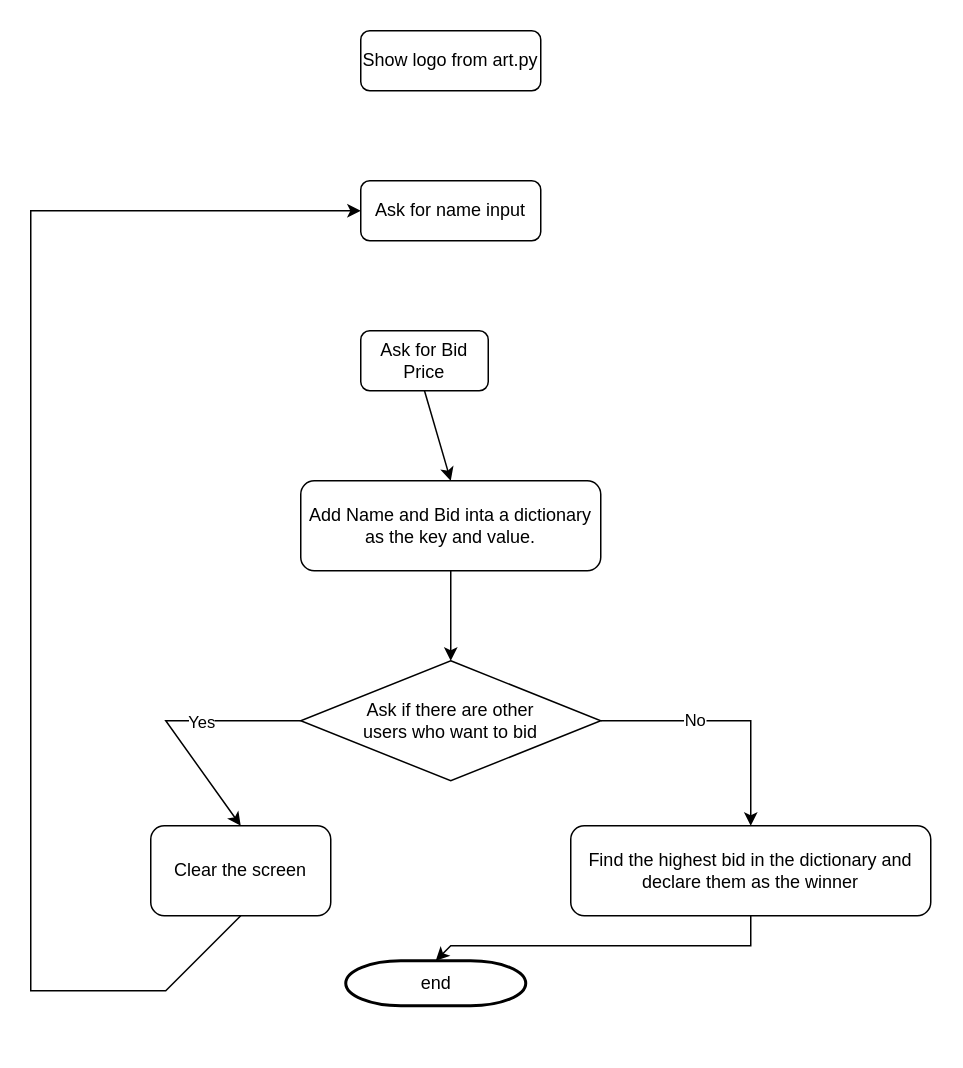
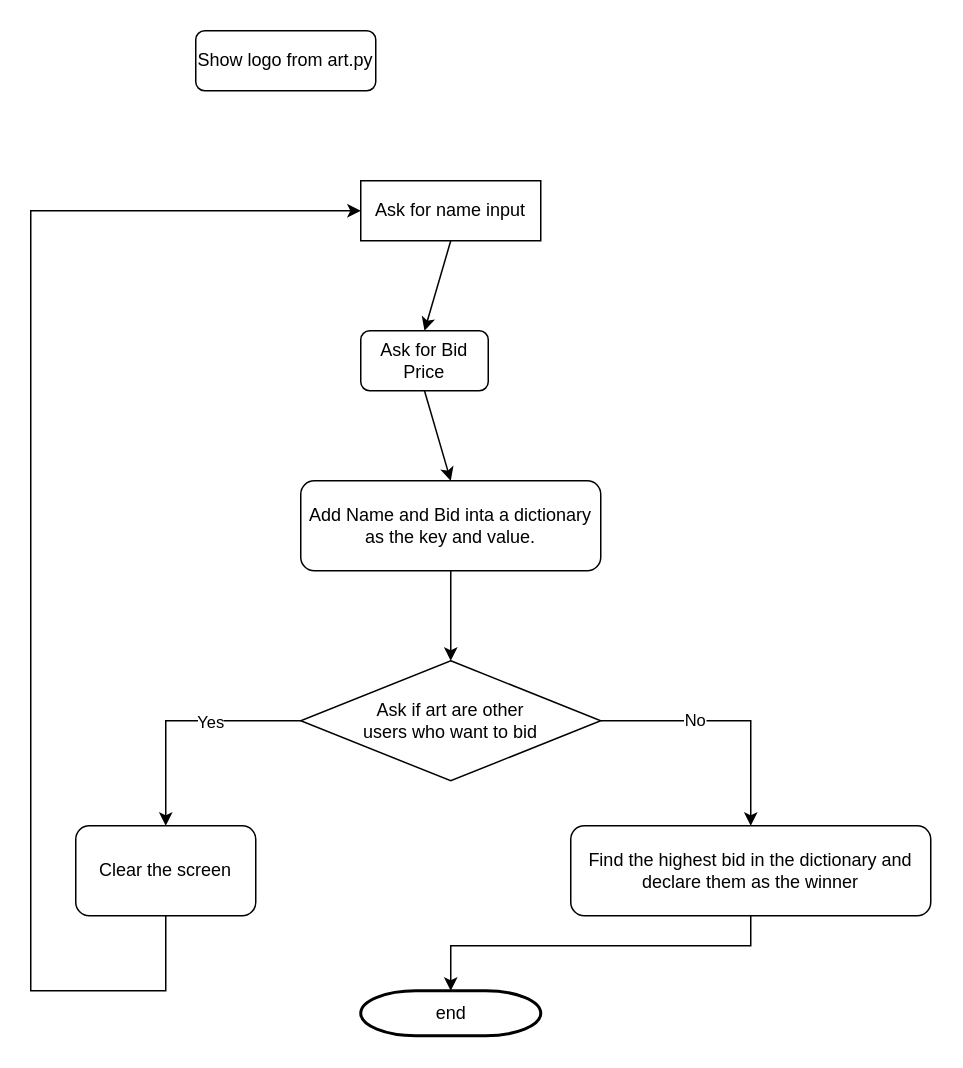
(451, 61) -> (286, 61)
(451, 211) -> (451, 211)
none -> (439, 281)
(451, 721) -> (451, 721)
(241, 871) -> (166, 871)
(436, 983) -> (451, 1013)
